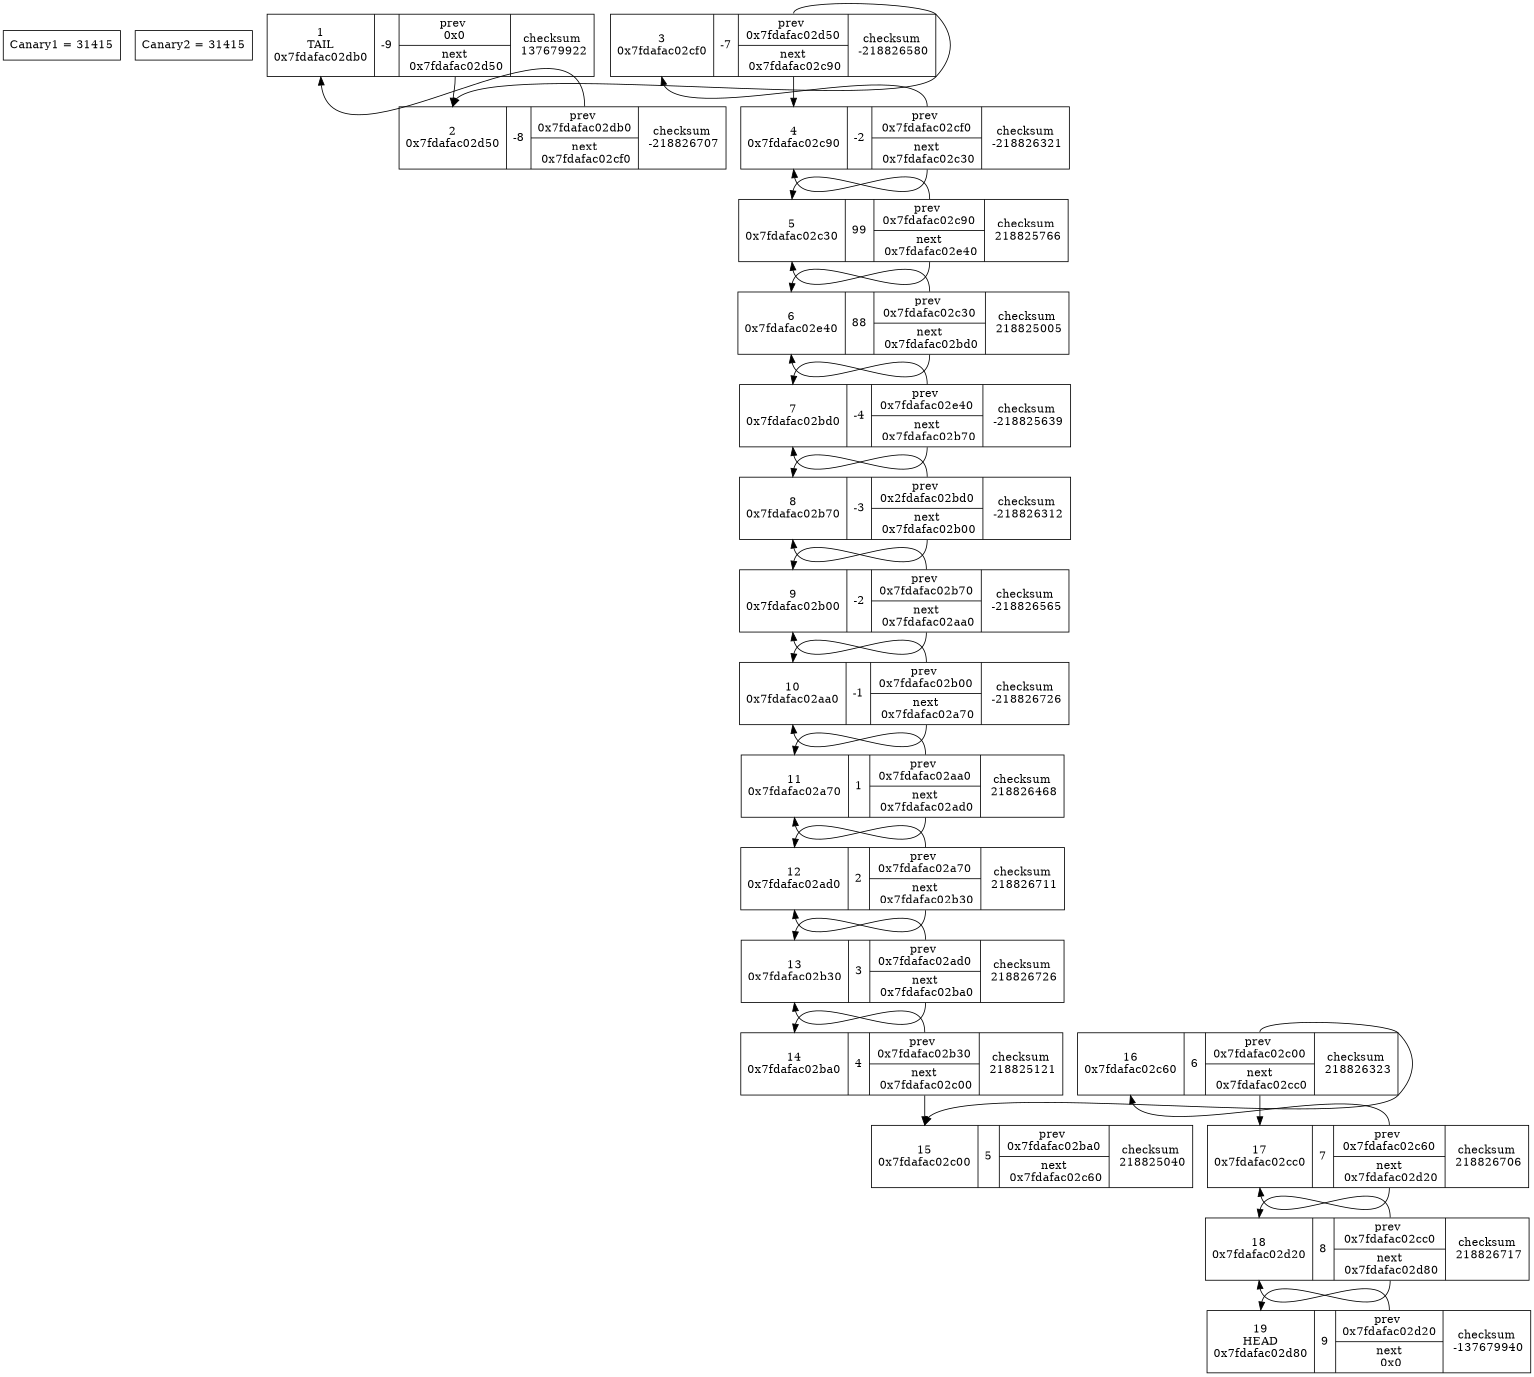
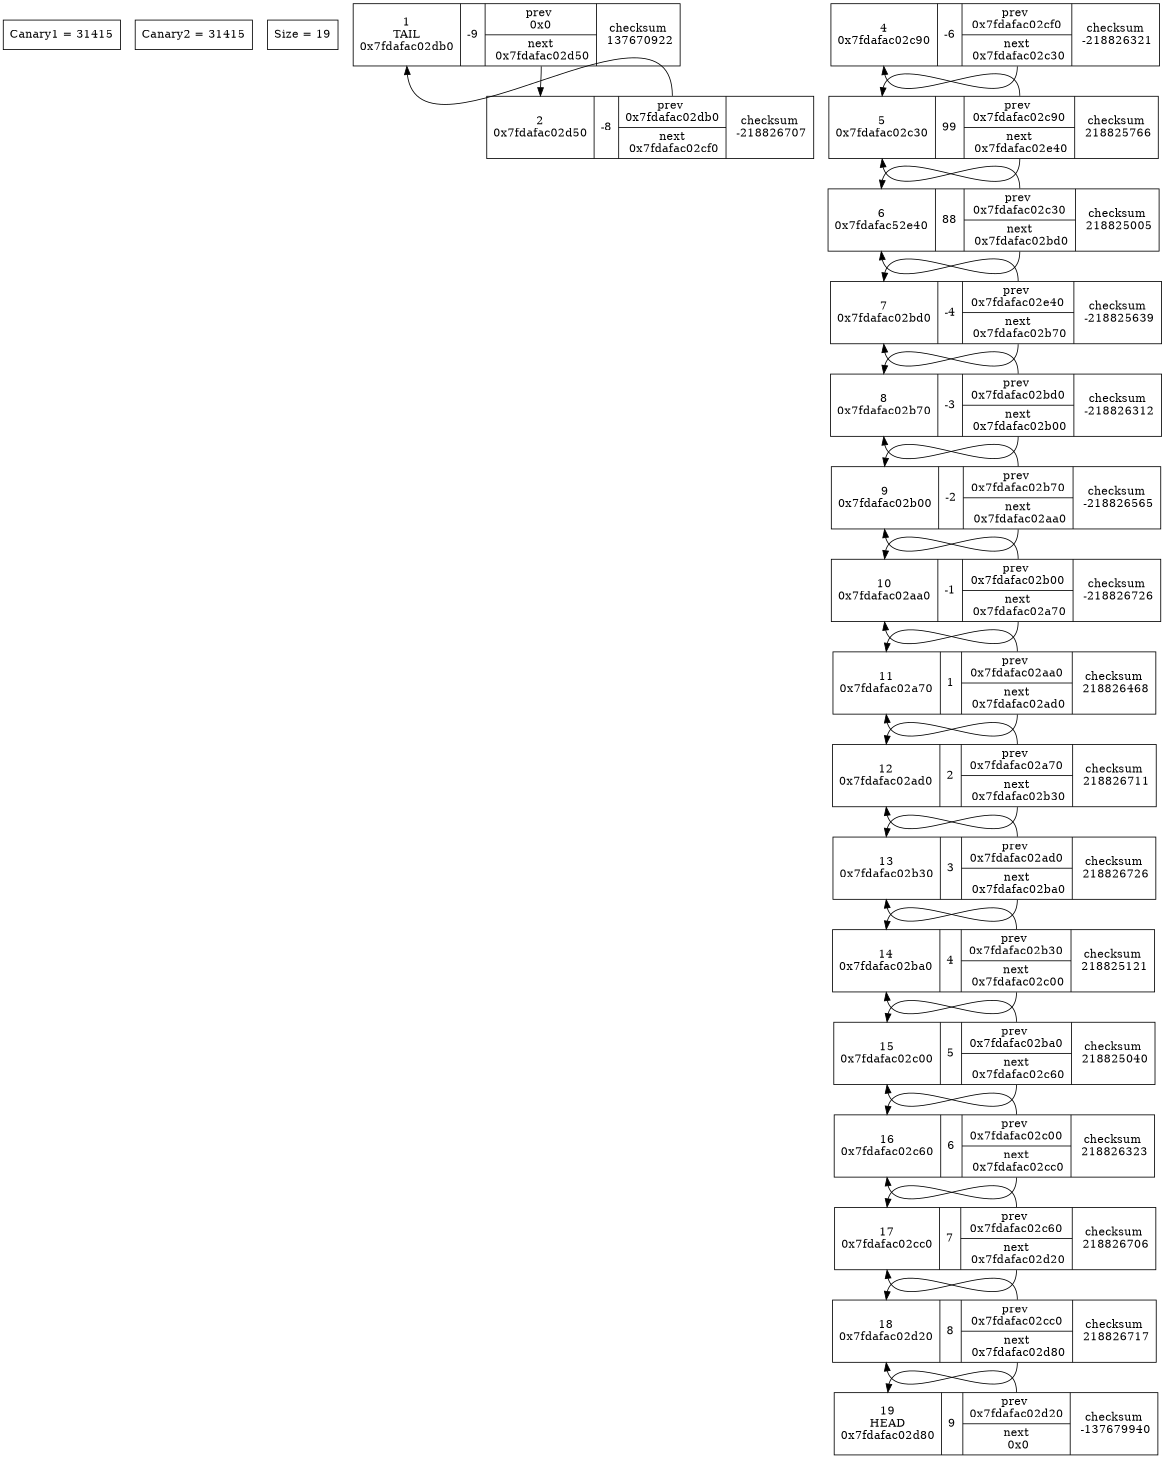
none -> (303, 35)
(773, 45) -> none
(552, 51) -> (638, 41)
(860, 138) -> (950, 34)
(792, 329) -> (882, 226)
(927, 498) -> (1018, 395)
none -> (966, 1004)
none -> (967, 1103)
